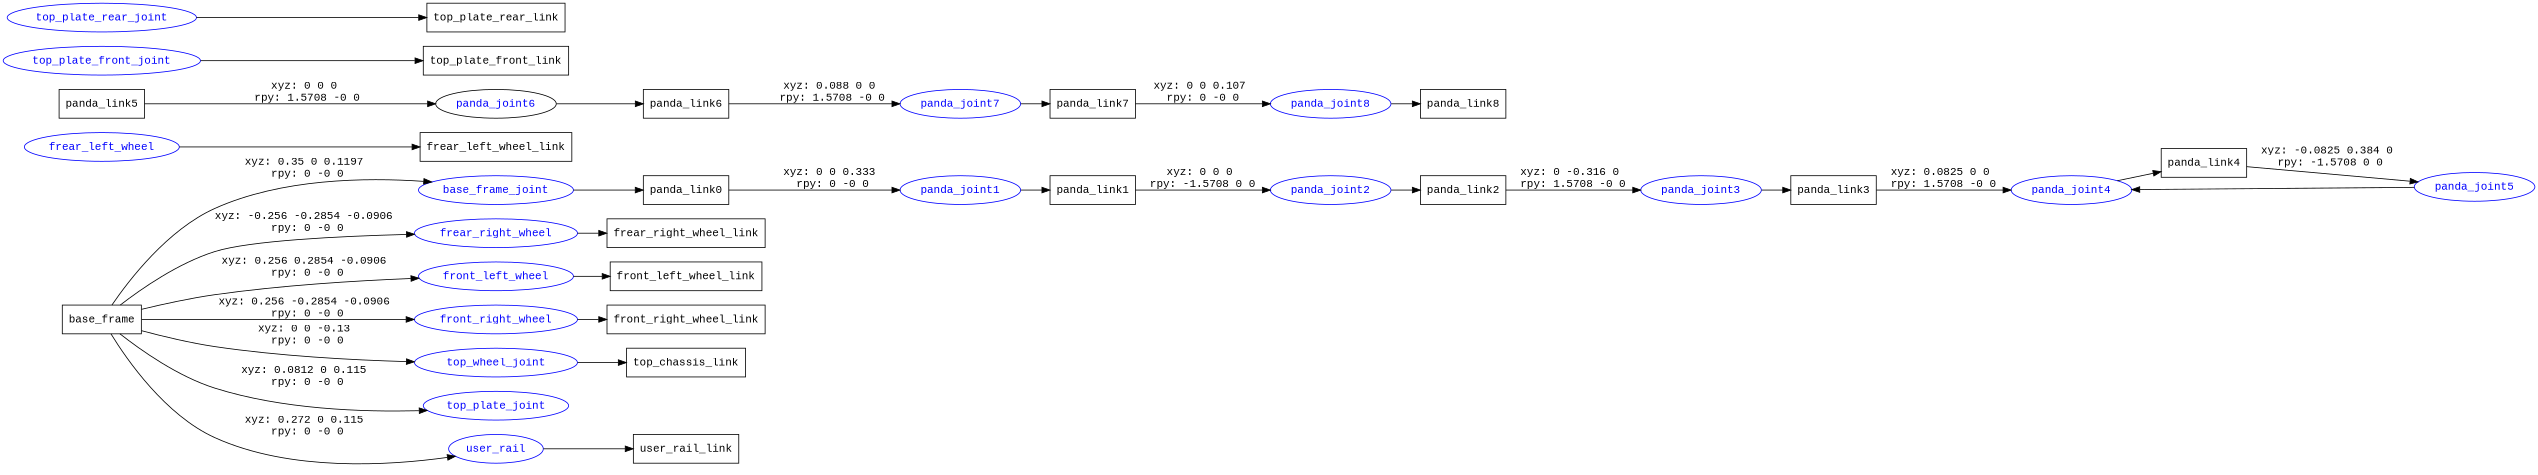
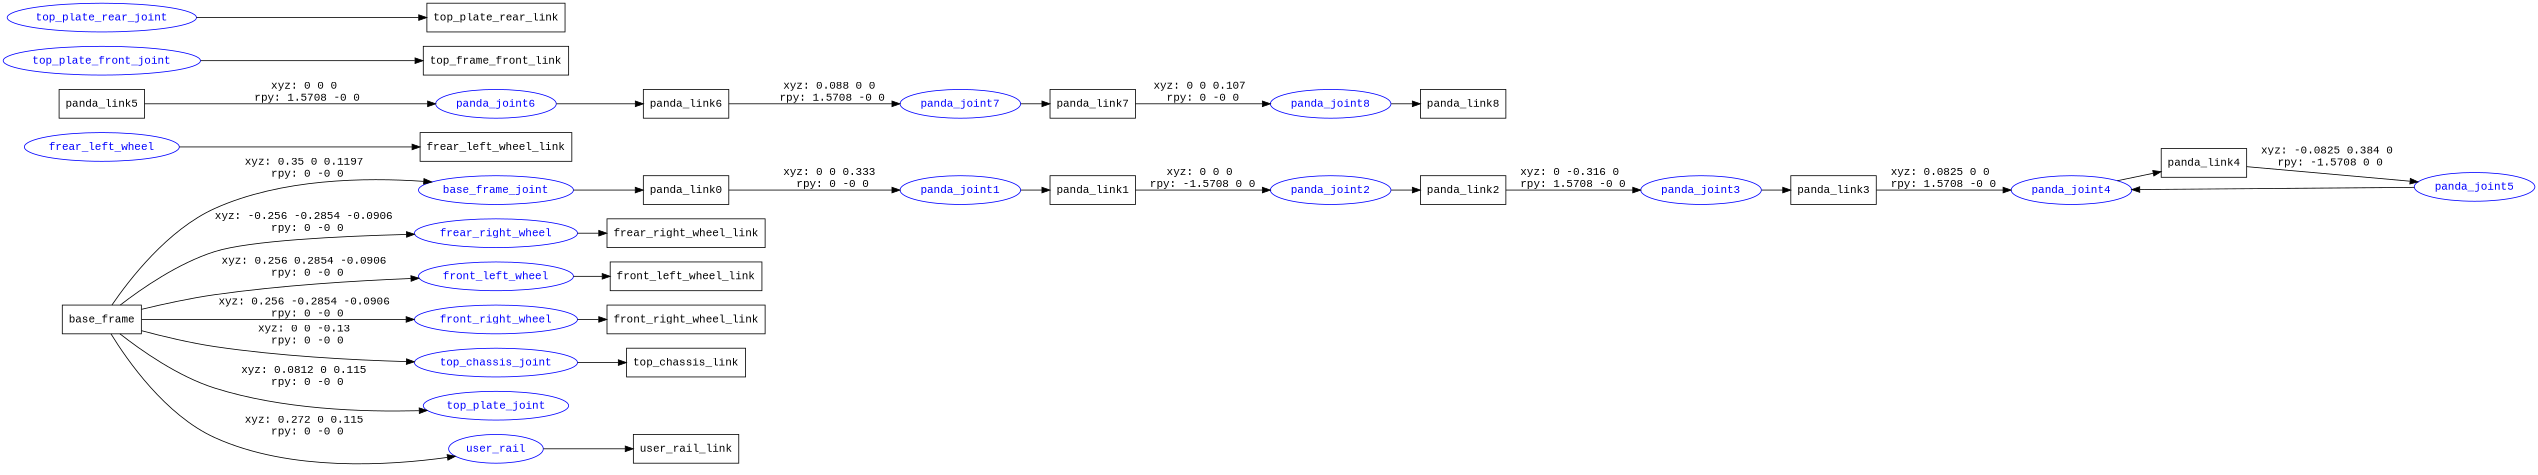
(496, 61) -> (496, 61)
(496, 104) -> (496, 104)
(496, 363) -> (496, 363)
